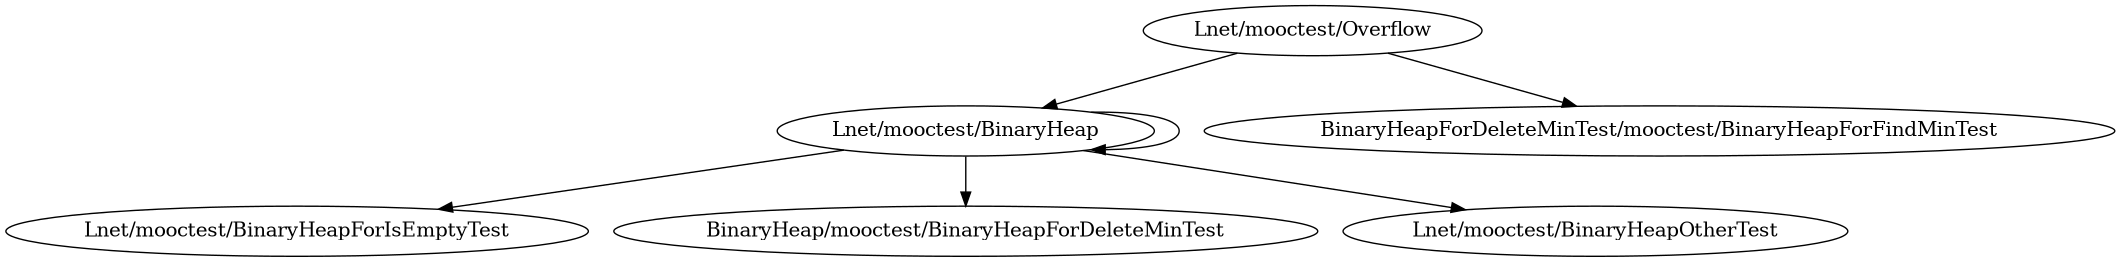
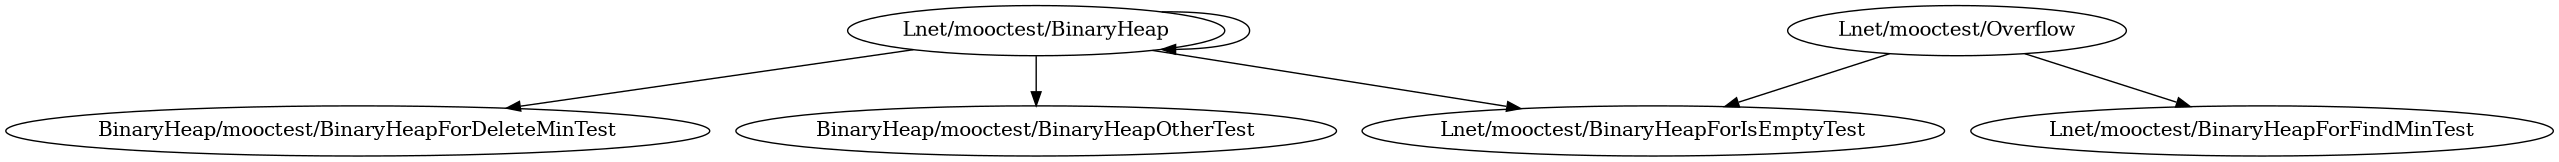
(1147, 79) -> (1814, 78)
(1660, 131) -> (2262, 131)
(1595, 231) -> (1036, 131)
